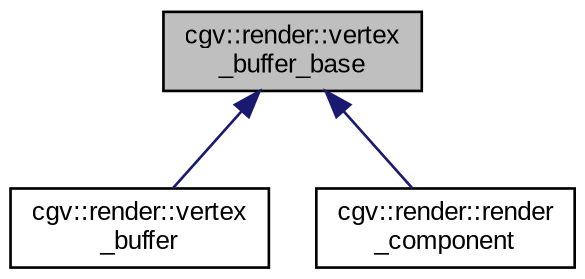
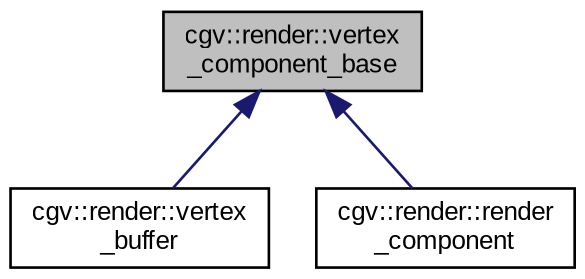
(293, 51) -> (293, 51)
